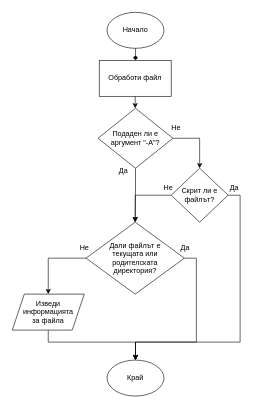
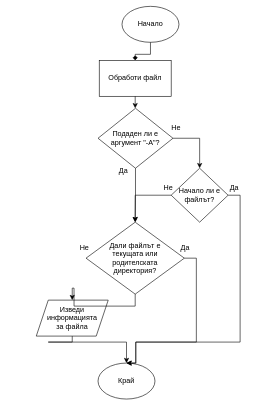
(136, 30) -> (151, 24)
(200, 195) -> (200, 195)
(48, 312) -> (72, 318)
(136, 378) -> (127, 381)
